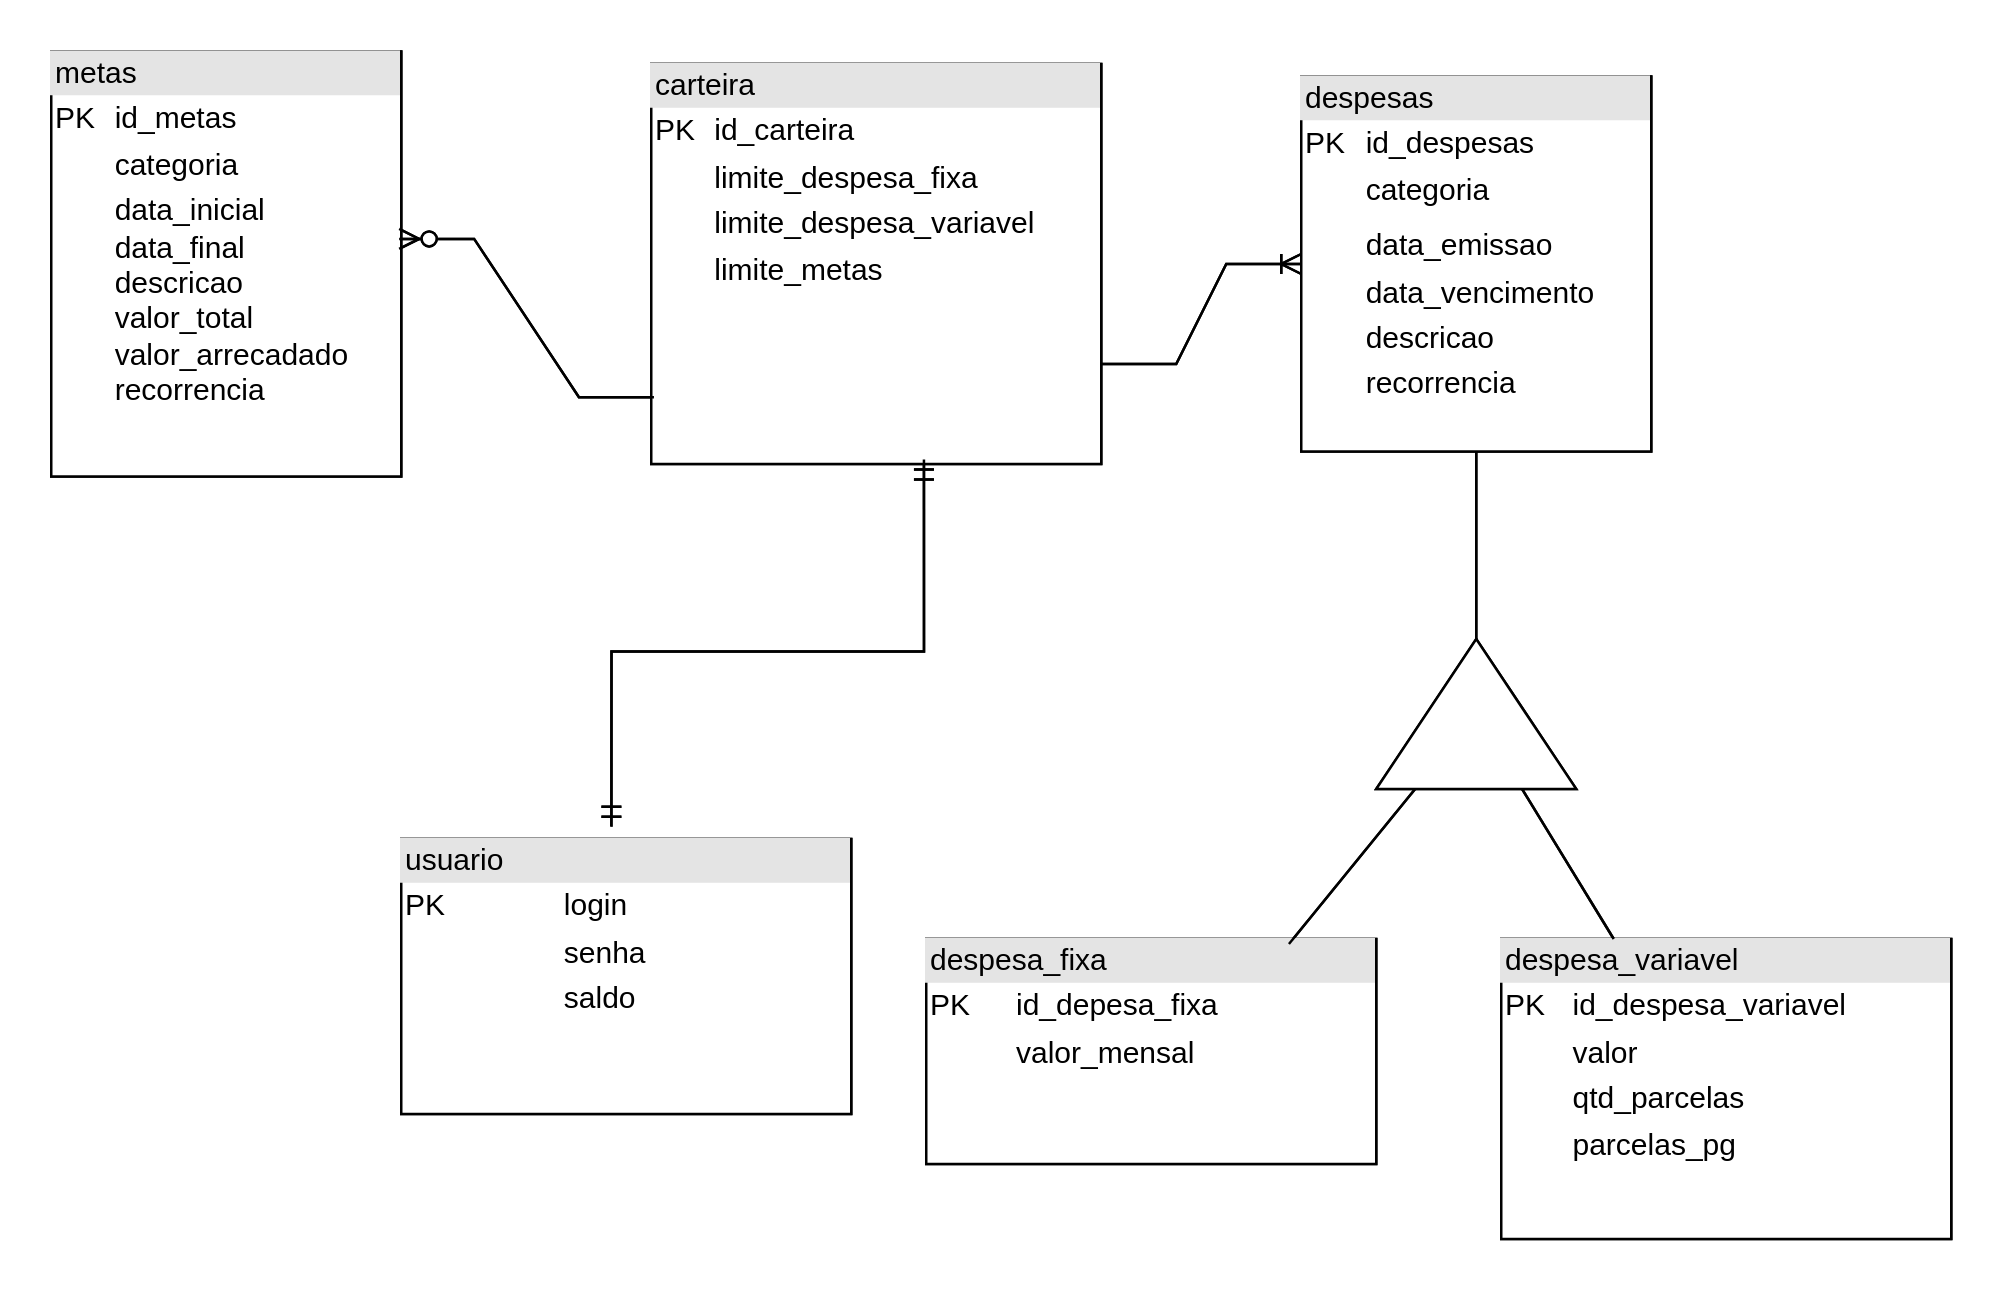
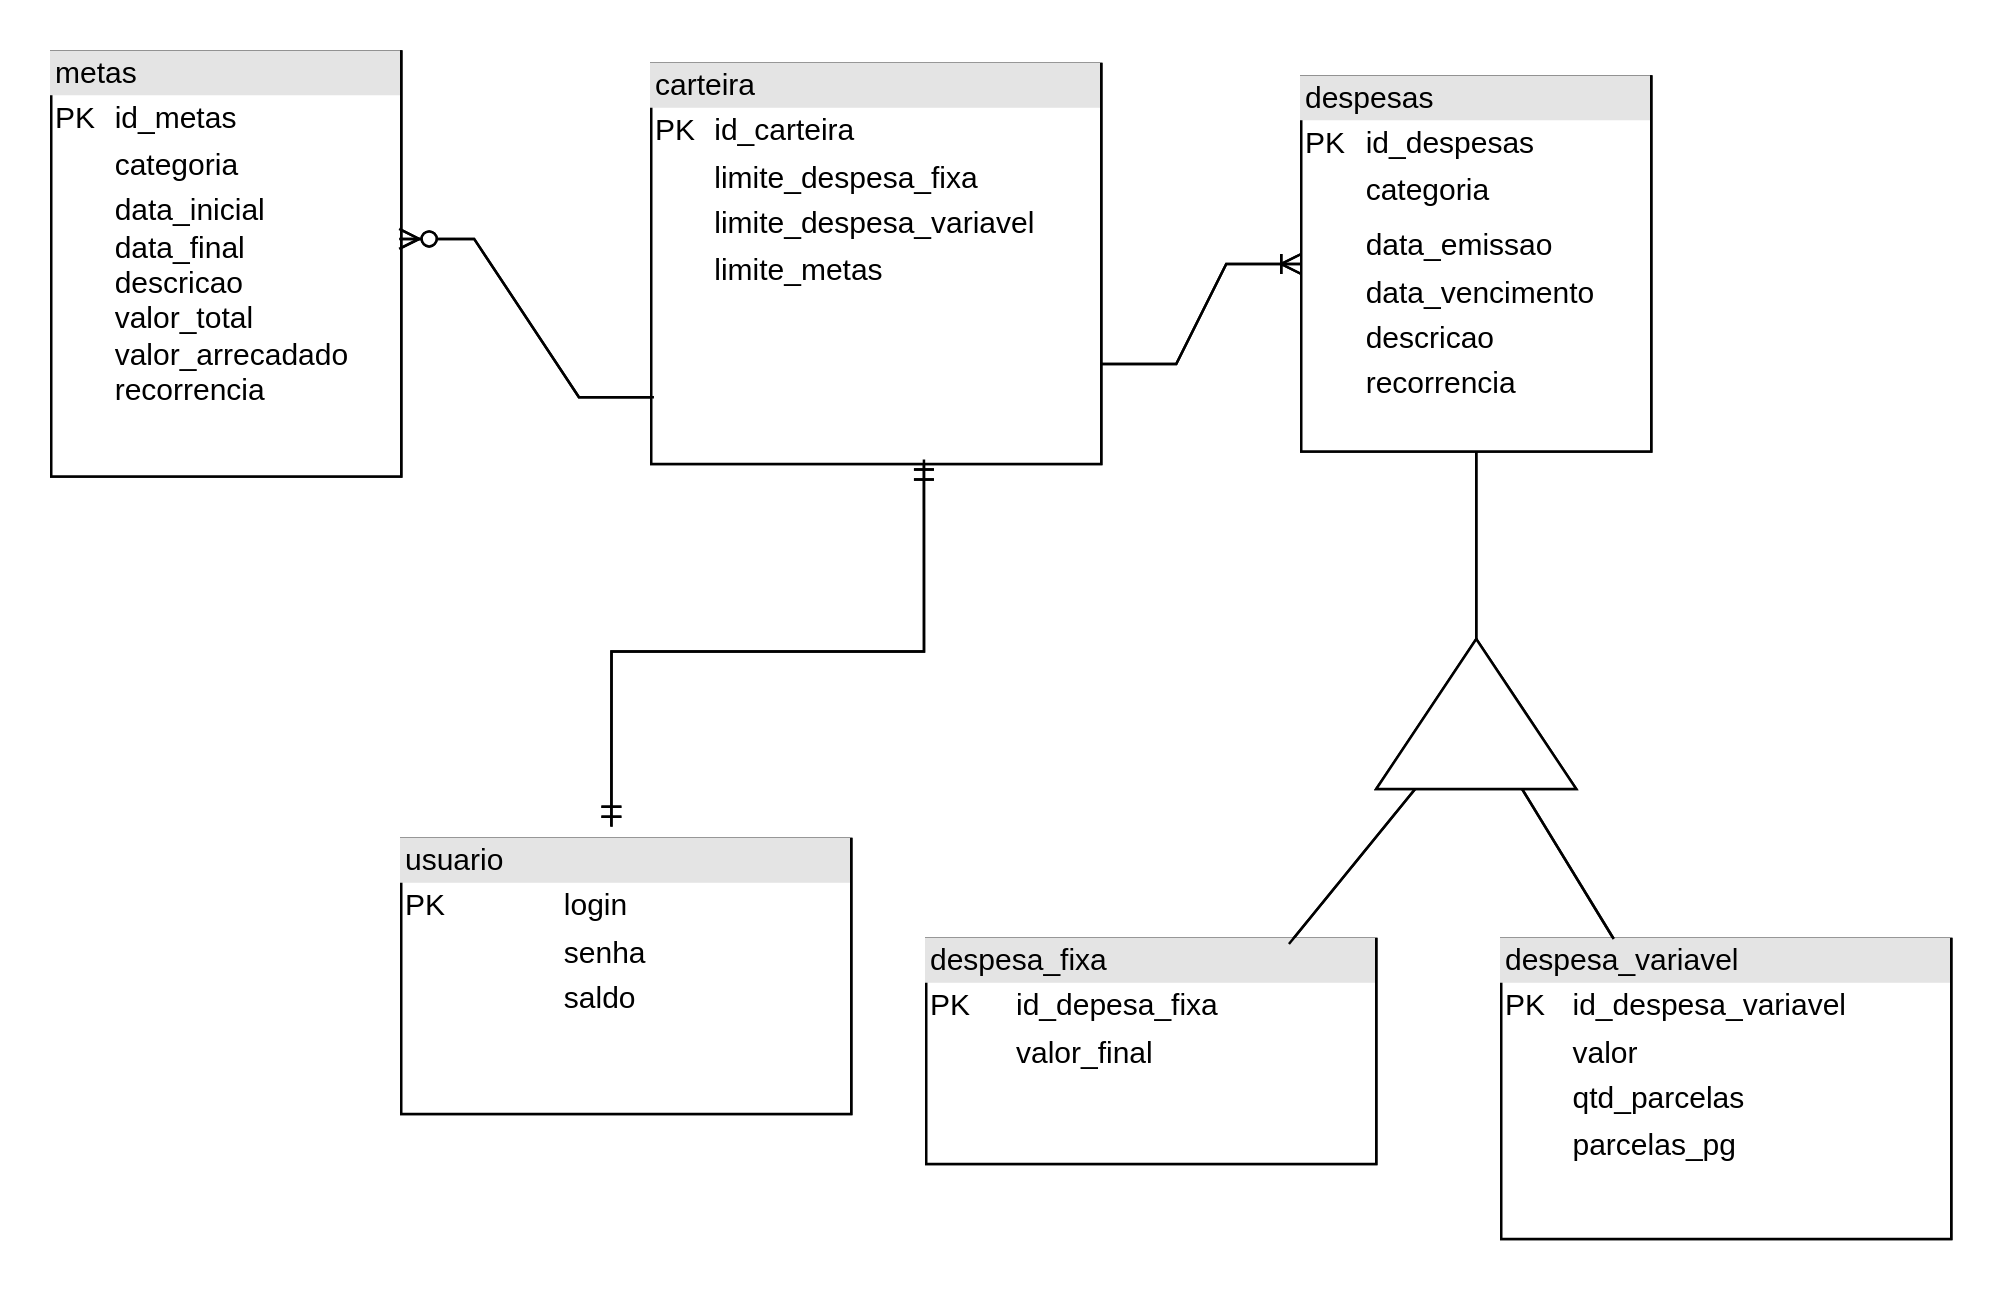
(1053, 993) -> (1053, 993)
